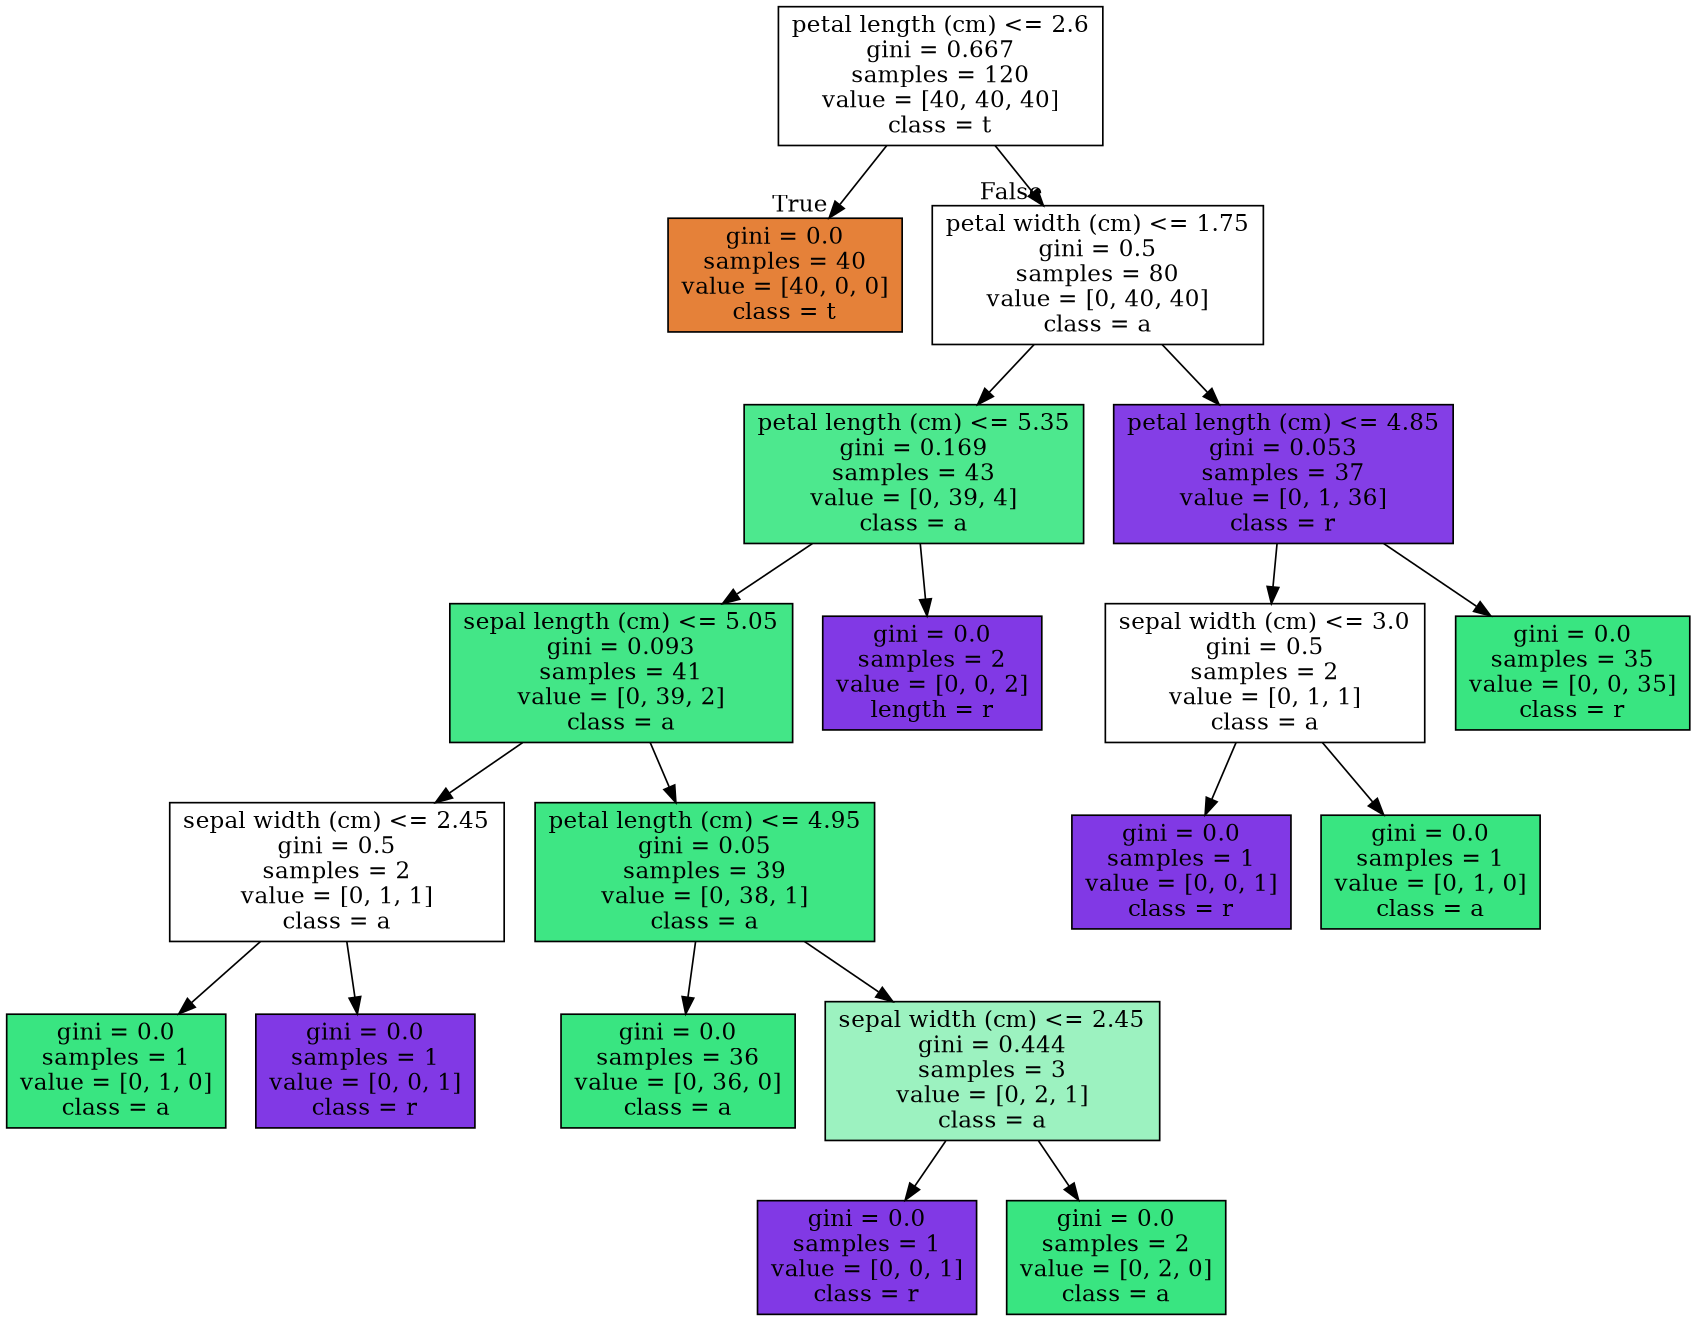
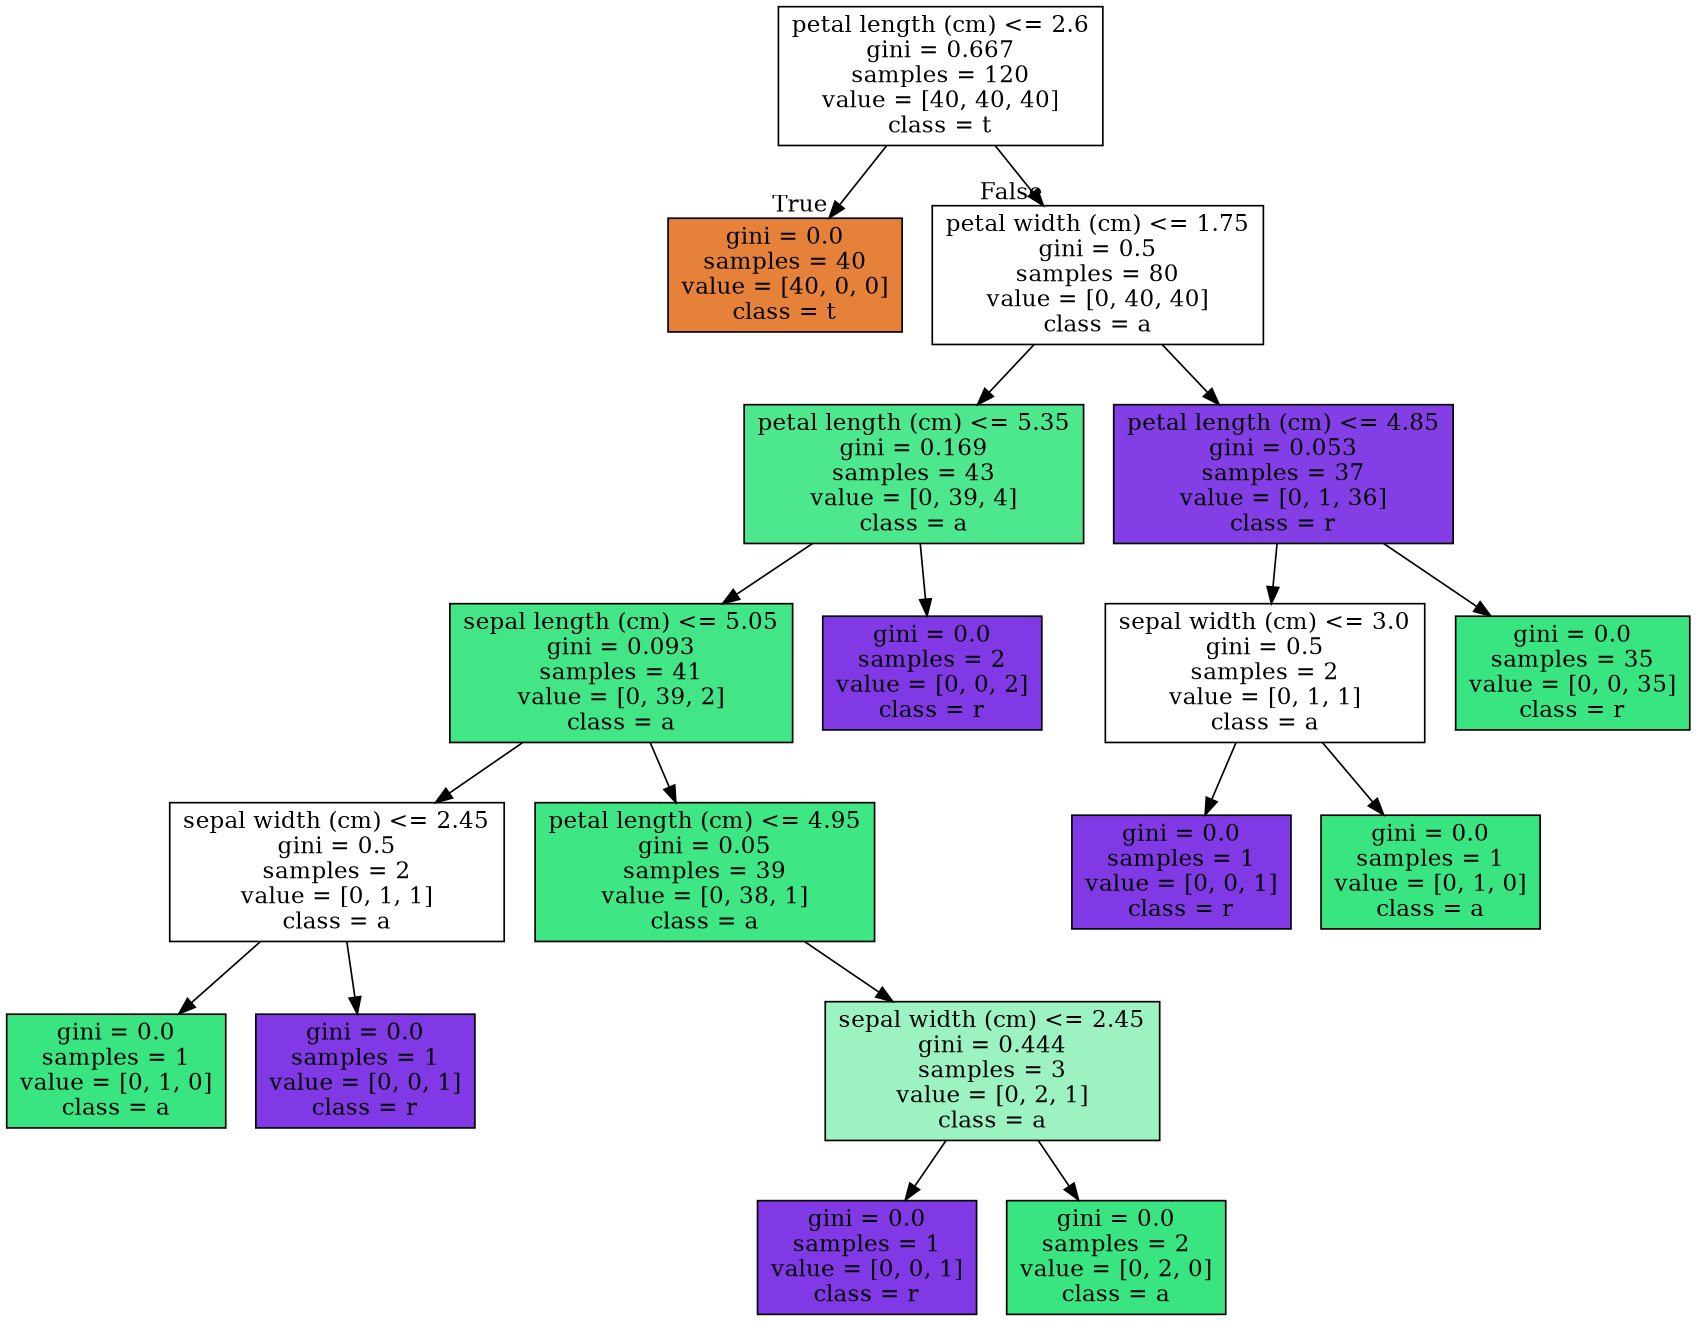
(932, 673) -> (932, 673)
(678, 1071) -> none
